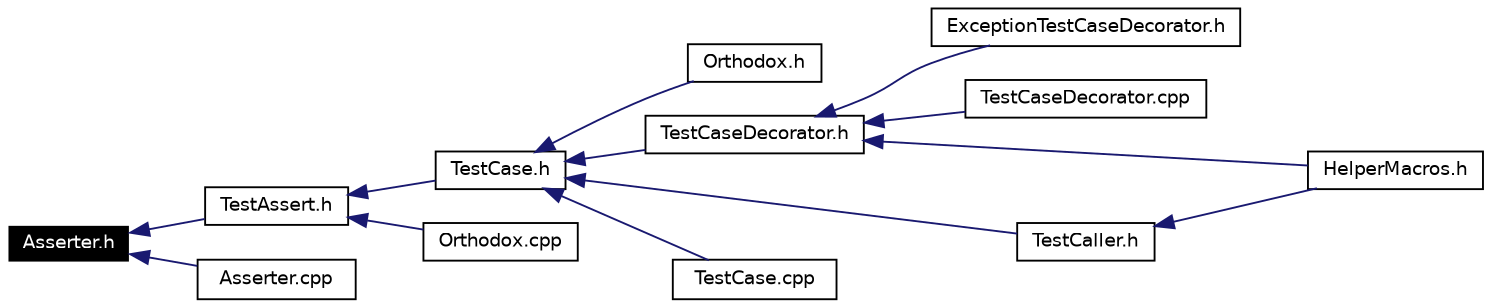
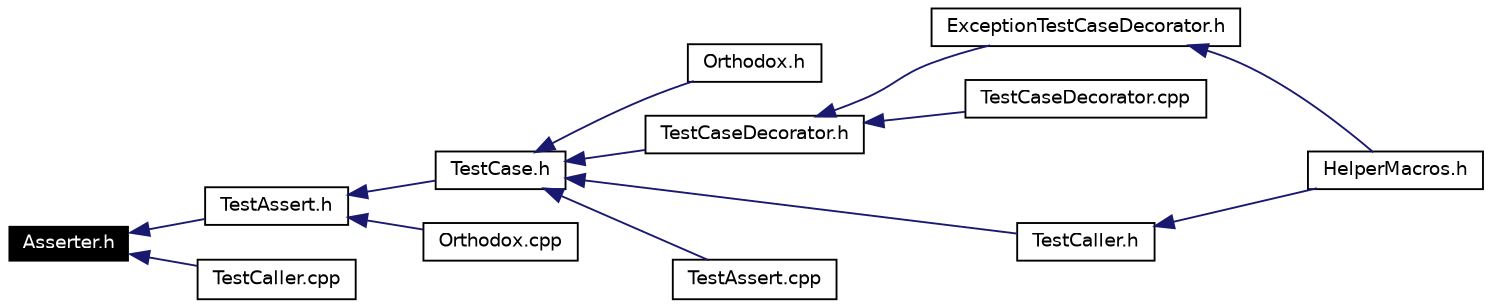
(1095, 154) -> (1295, 93)
(277, 279) -> (277, 279)
(755, 279) -> (755, 279)
